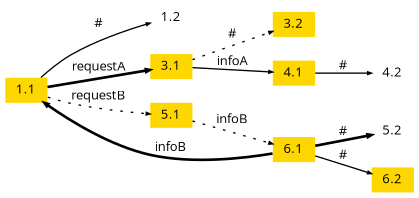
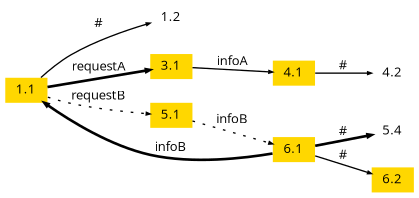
(294, 24) -> none
(393, 131) -> (393, 131)
